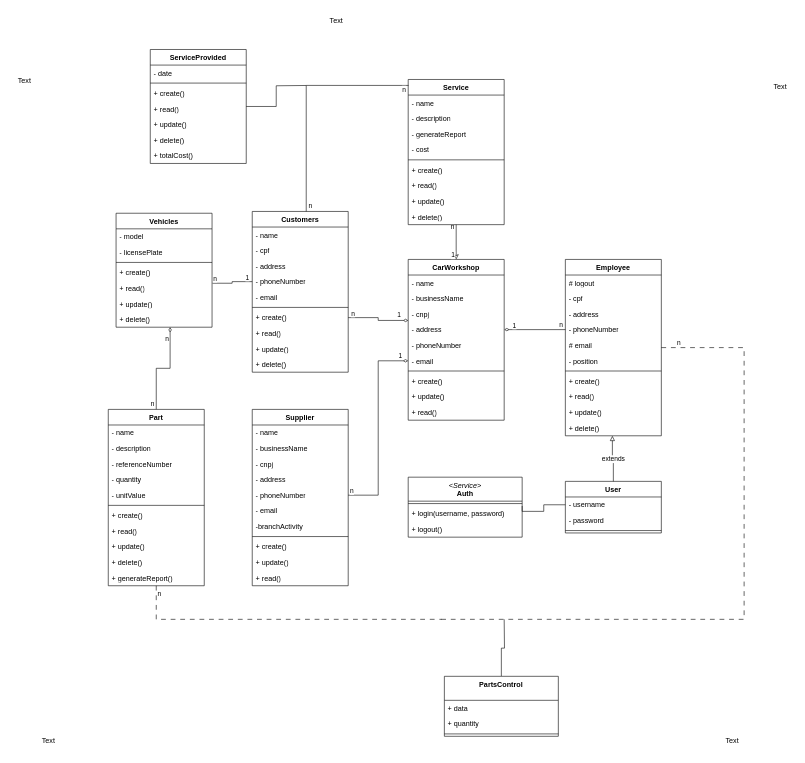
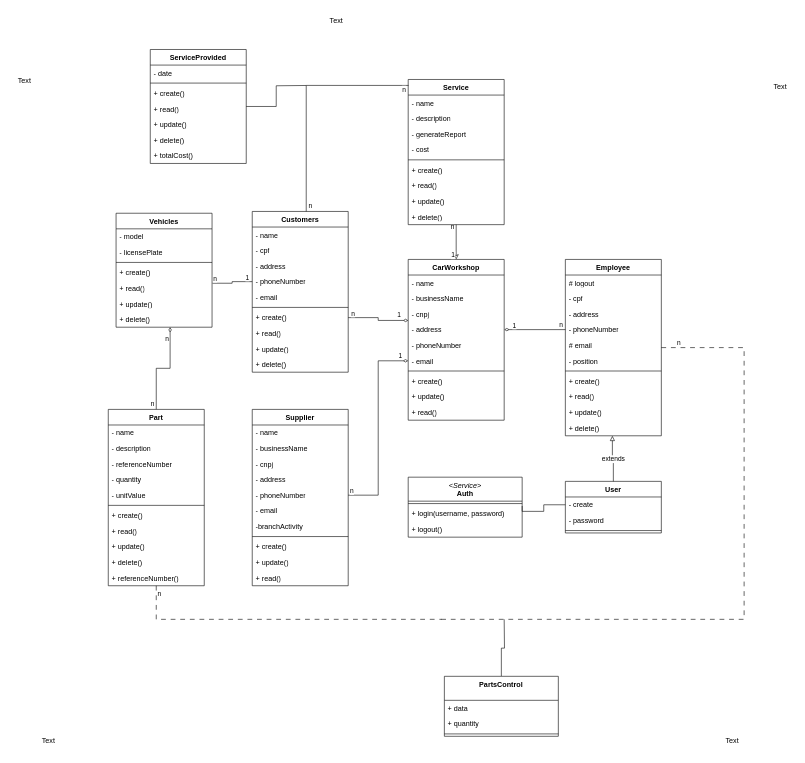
(588, 506) -> (584, 506)
(147, 579) -> (149, 579)
